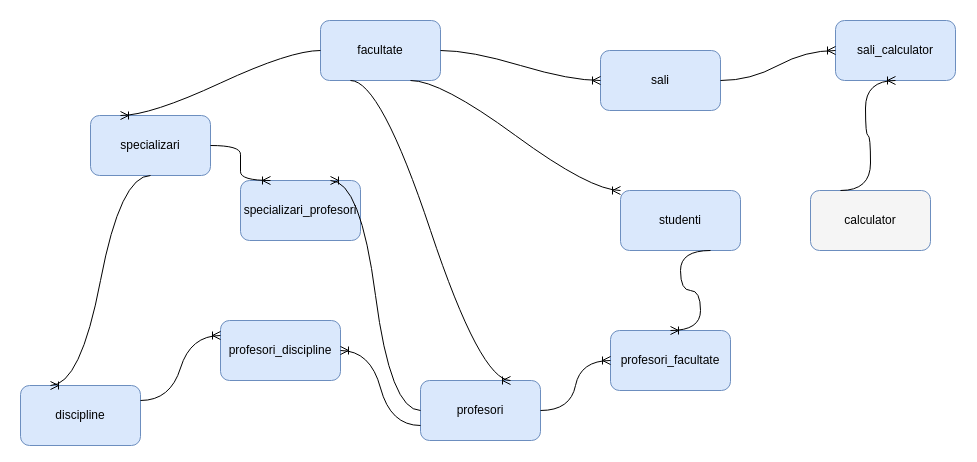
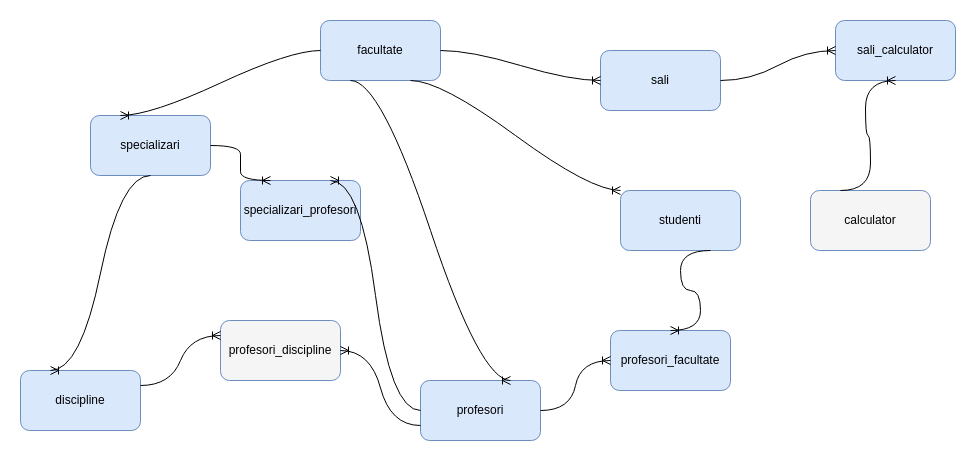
(281, 351) -> (281, 351)
(81, 416) -> (81, 401)
